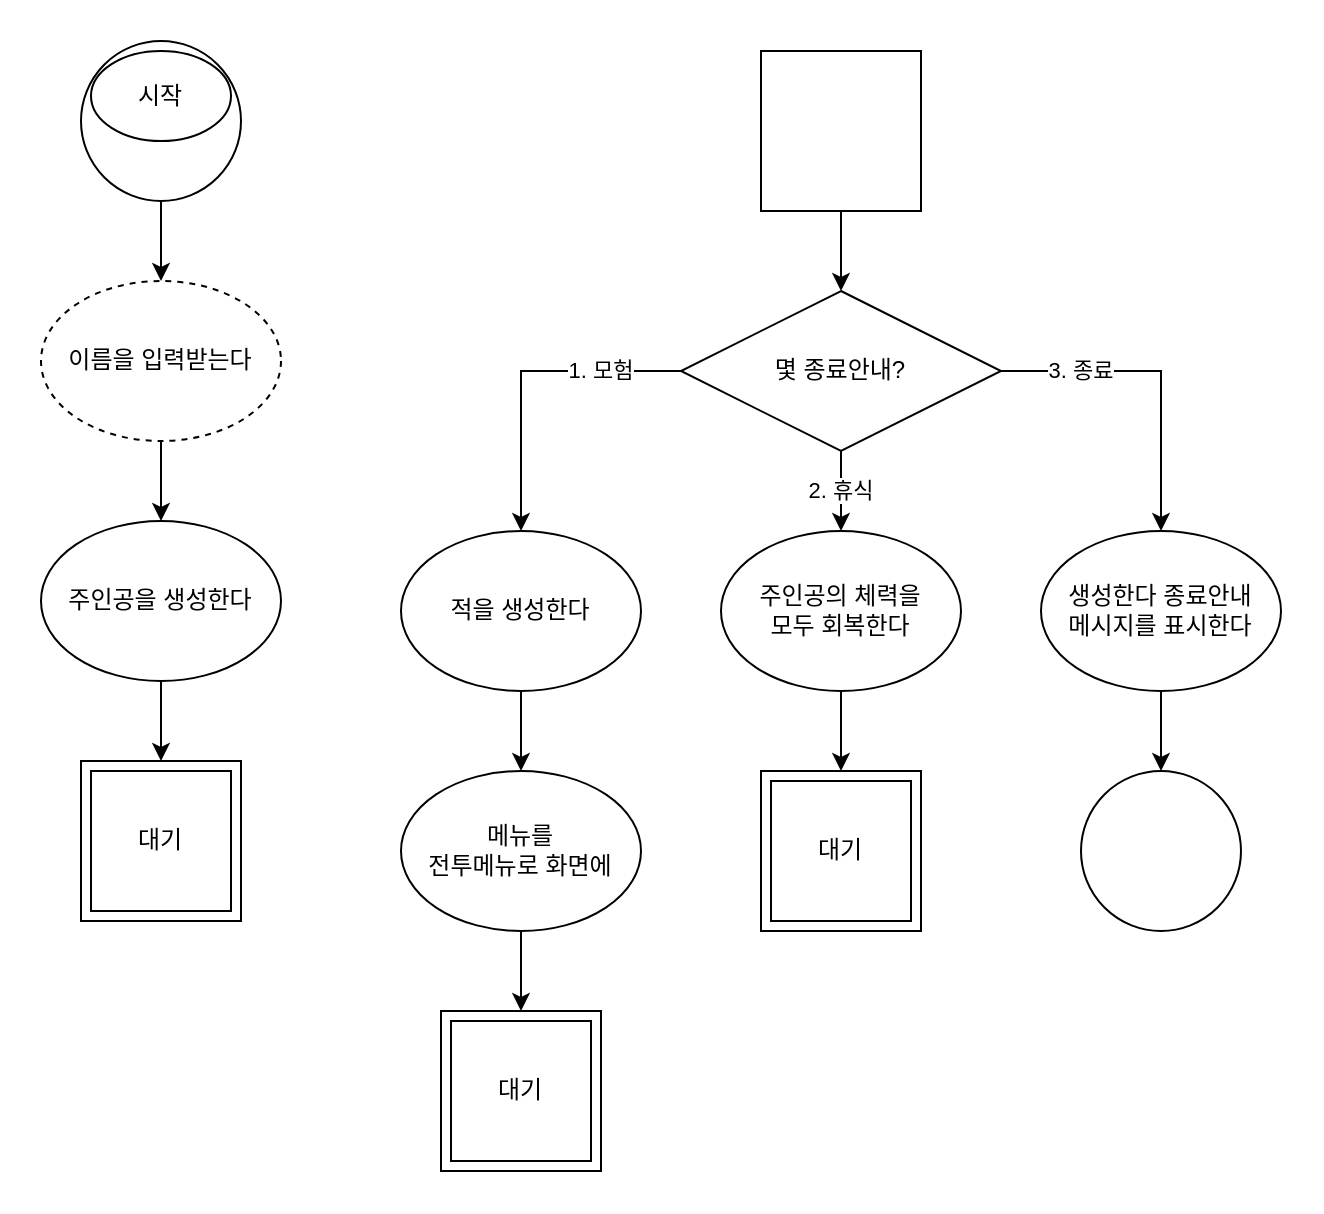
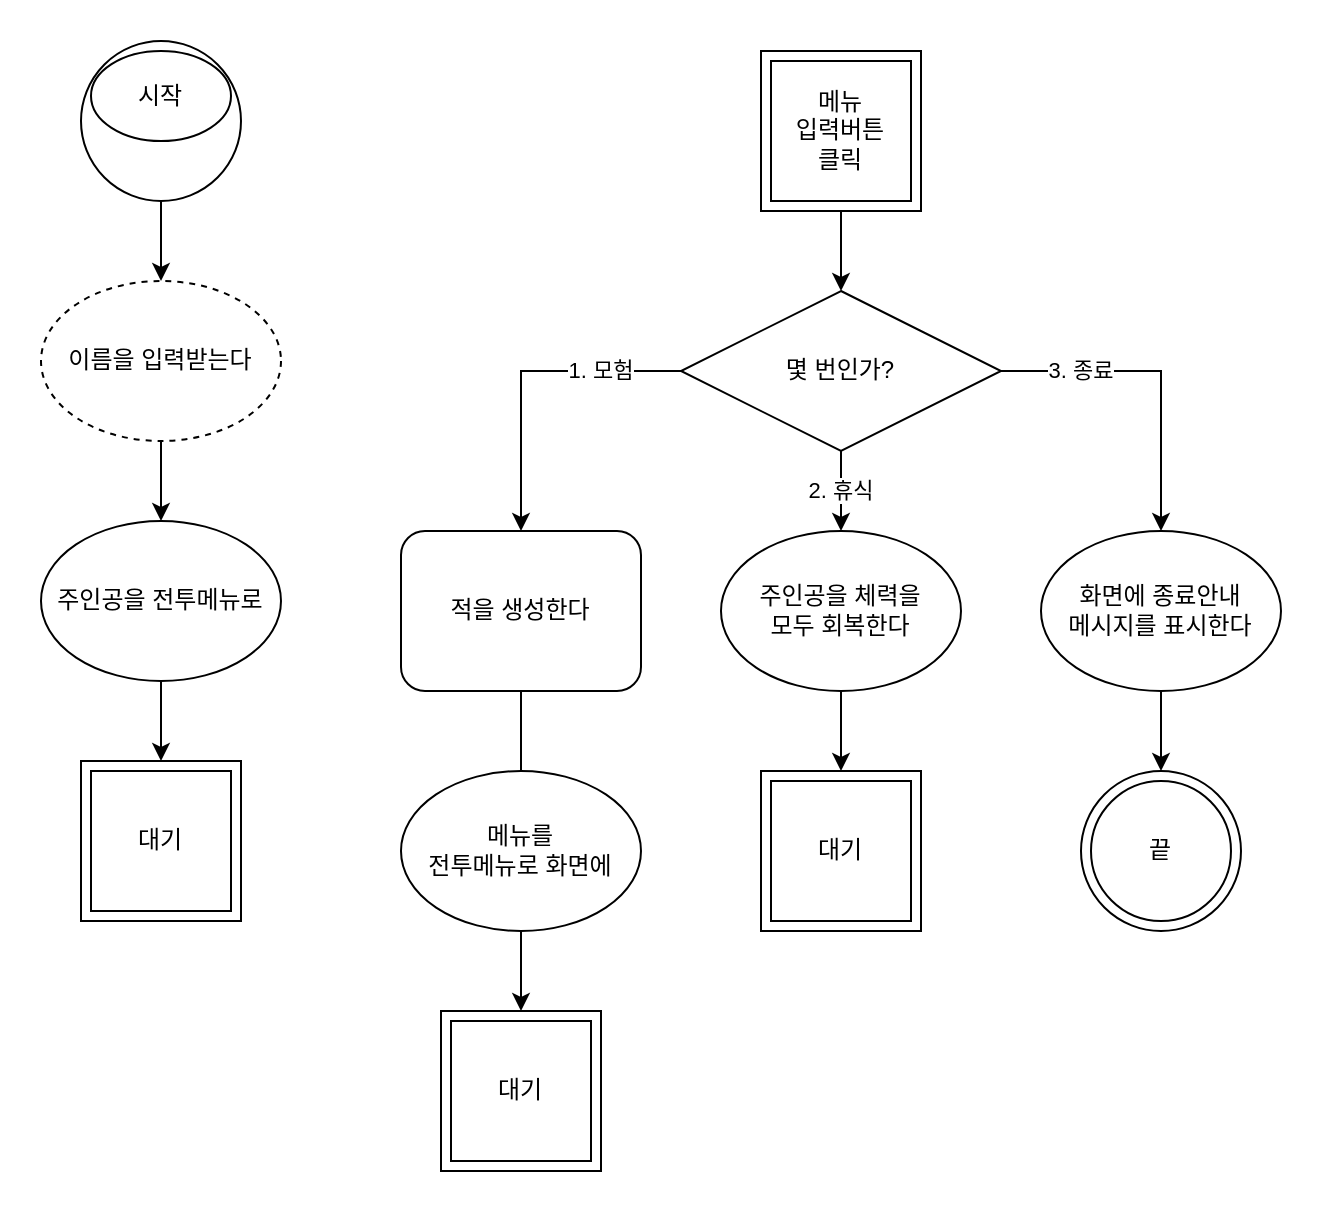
none -> (841, 131)
(841, 371) -> (841, 371)
(161, 601) -> (161, 601)
(521, 611) -> (521, 611)
(841, 611) -> (841, 611)
(1161, 611) -> (1161, 611)
(521, 756) -> (521, 761)
none -> (1161, 851)
